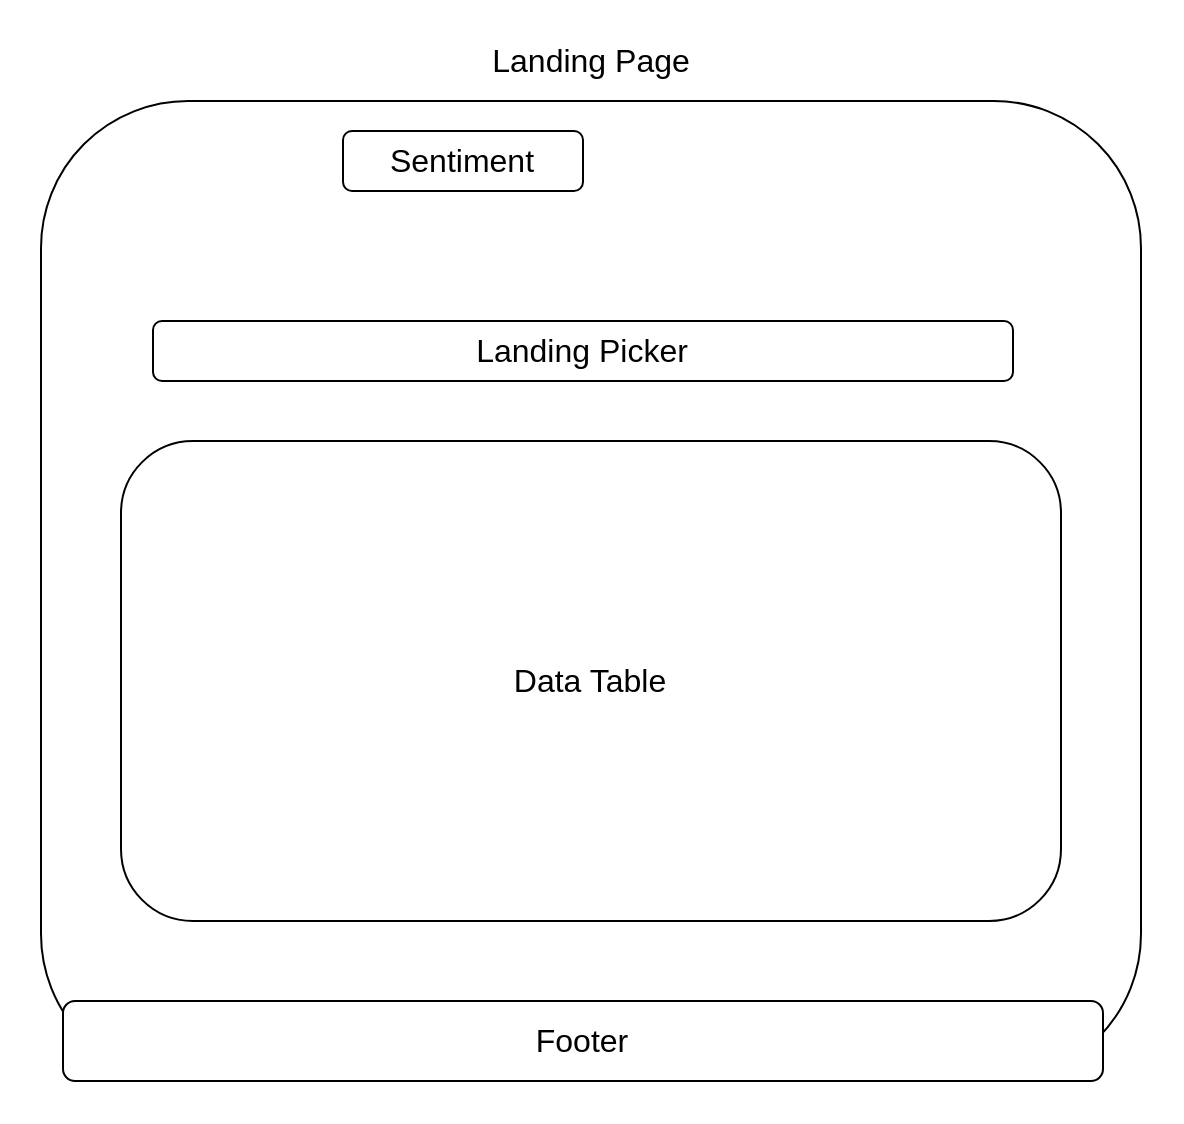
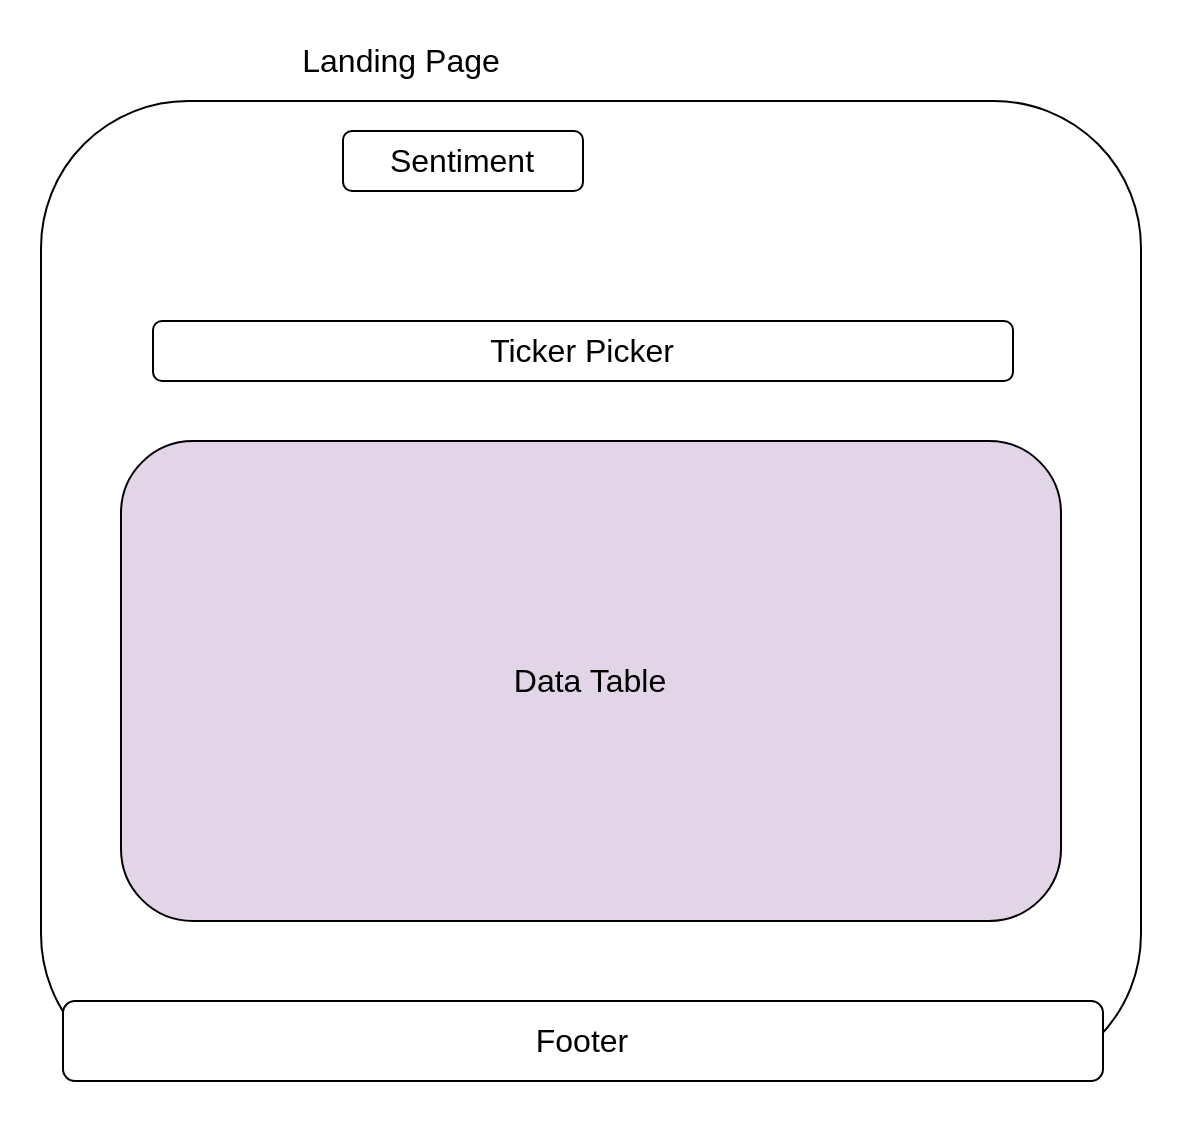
(591, 61) -> (401, 61)
(583, 351) -> (583, 351)
(591, 681) -> (591, 681)
